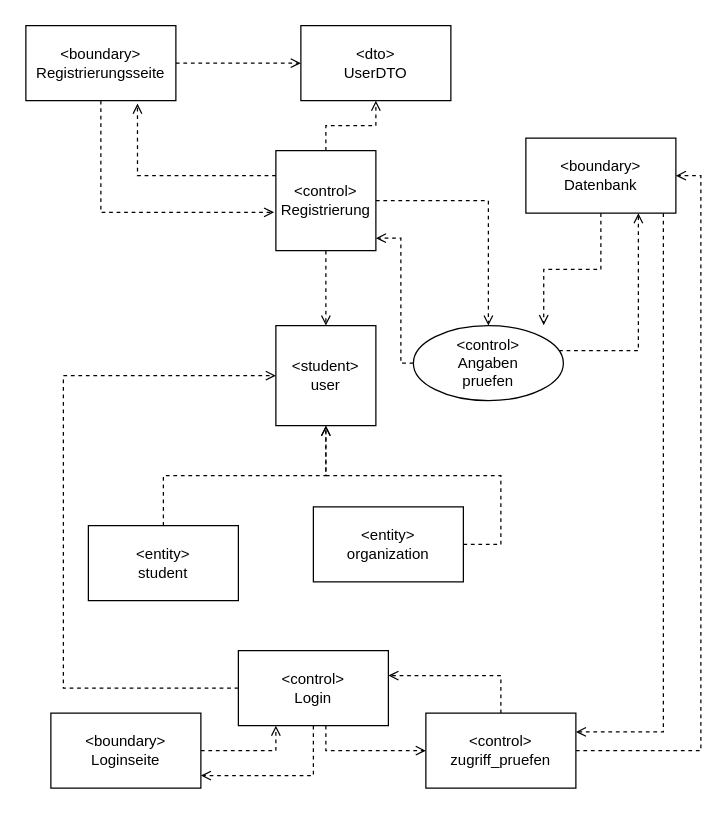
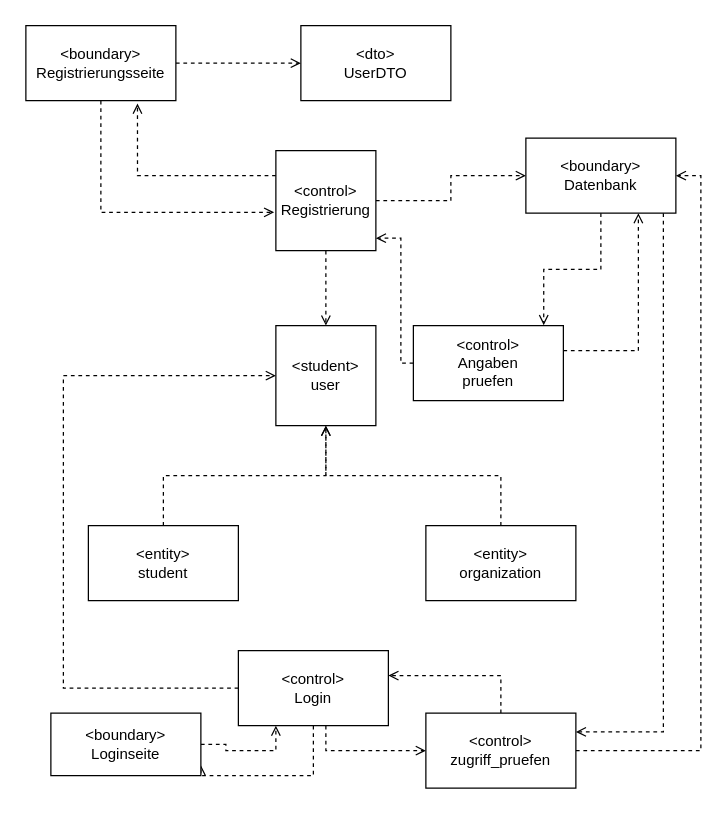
(349, 126) -> (476, 176)
(488, 243) -> none
(488, 363) -> (488, 363)
(388, 544) -> (501, 563)
(126, 751) -> (126, 744)
